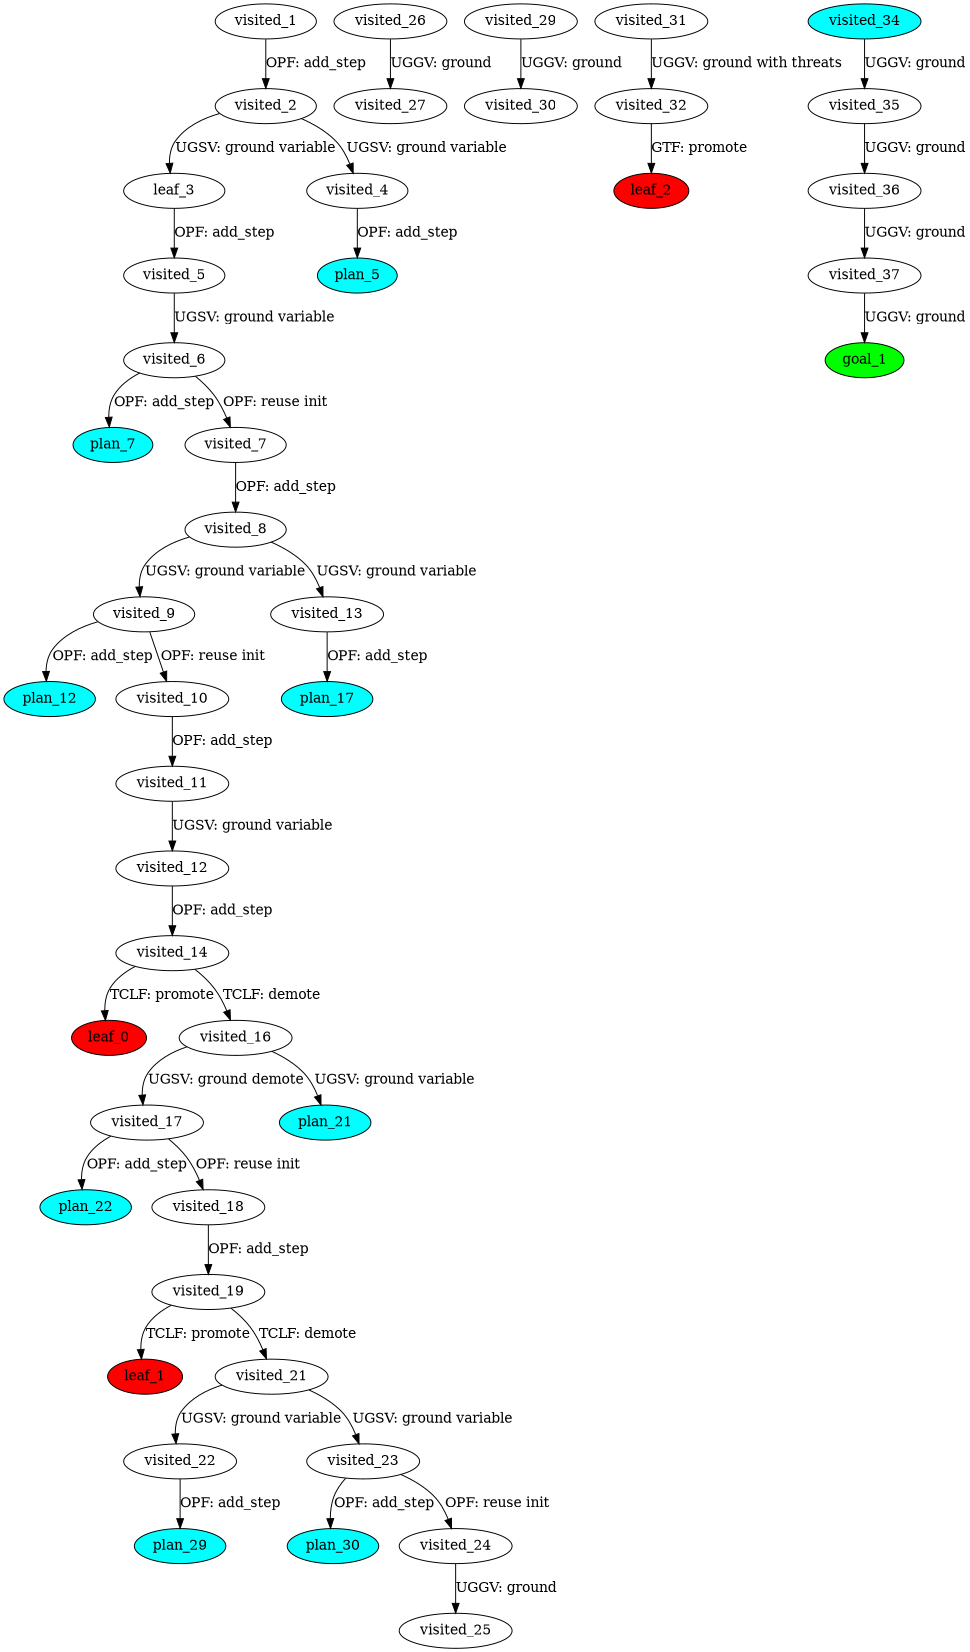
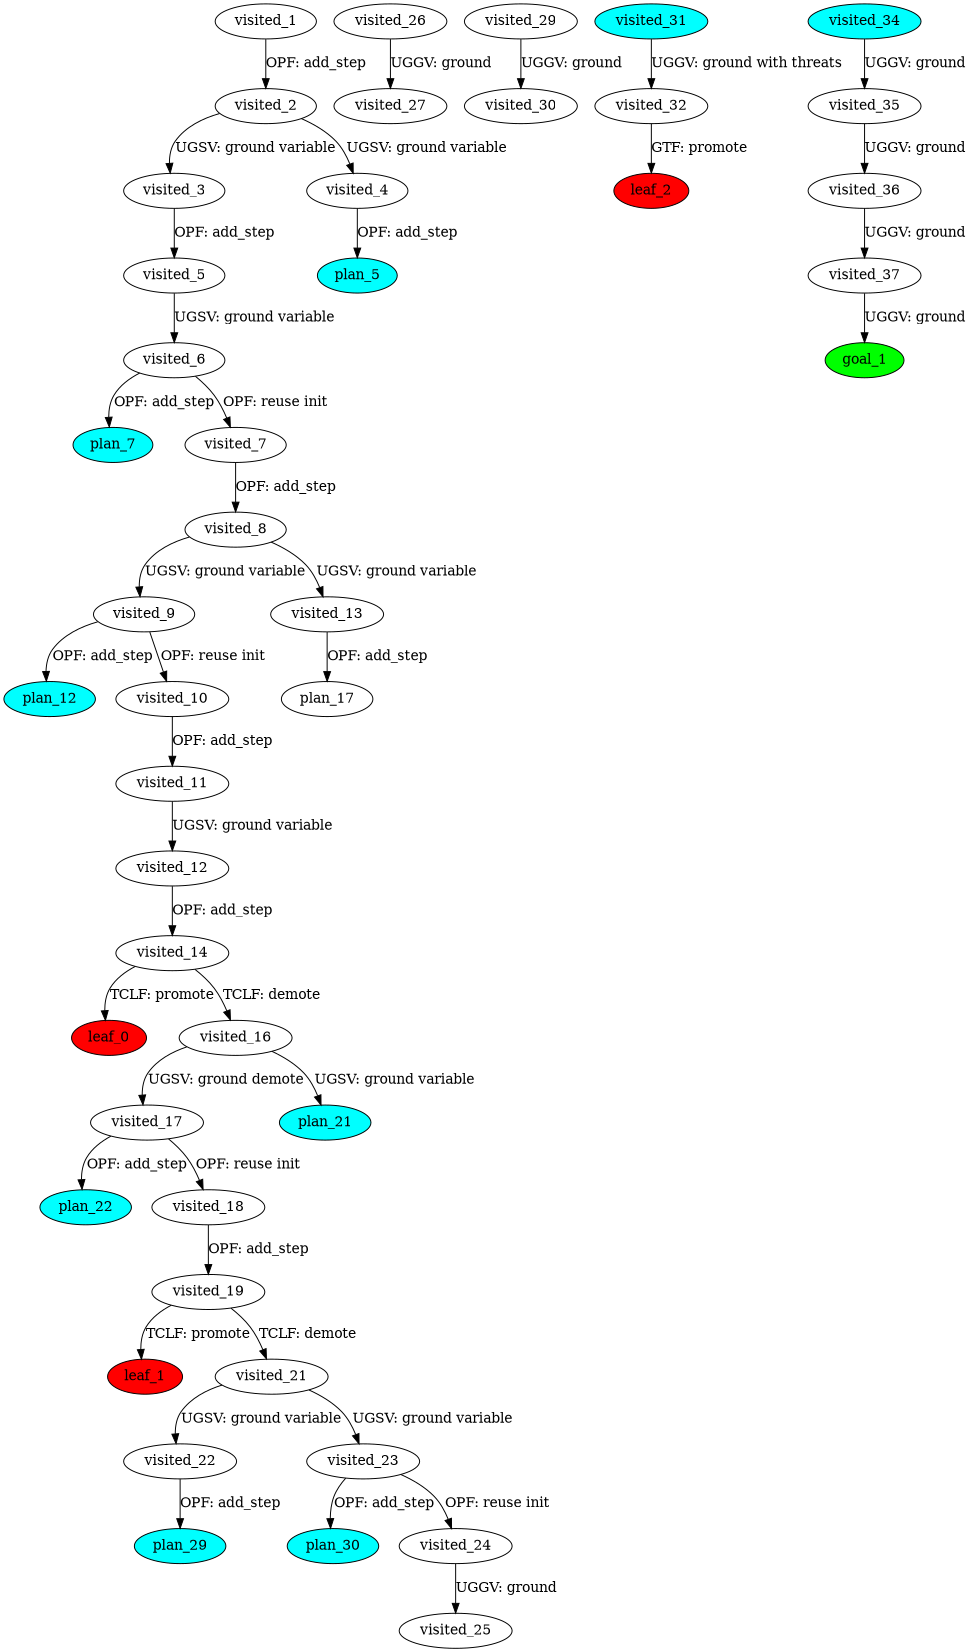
(651, 21) -> (651, 21)
(174, 191) -> (174, 191)
(327, 699) -> (327, 699)
